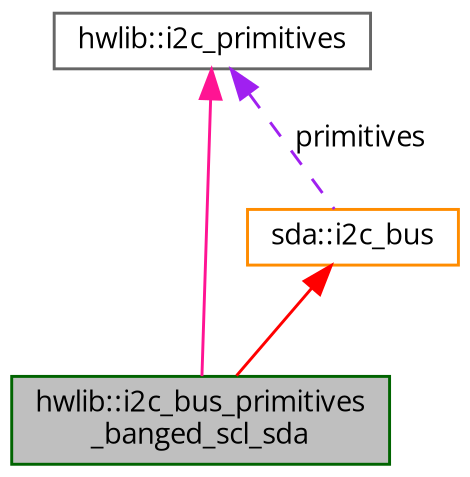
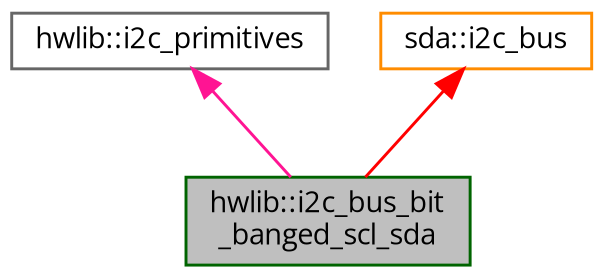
(292, 152) -> none
(201, 420) -> (328, 221)
